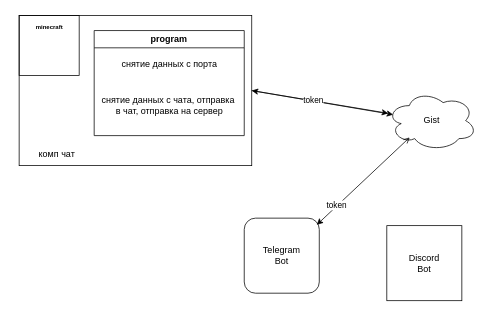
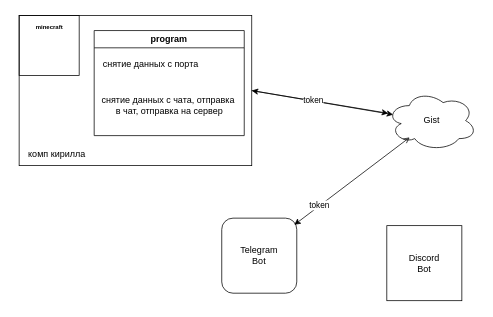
(169, 64) -> (150, 64)
(57, 154) -> (57, 154)
(282, 255) -> (259, 255)
